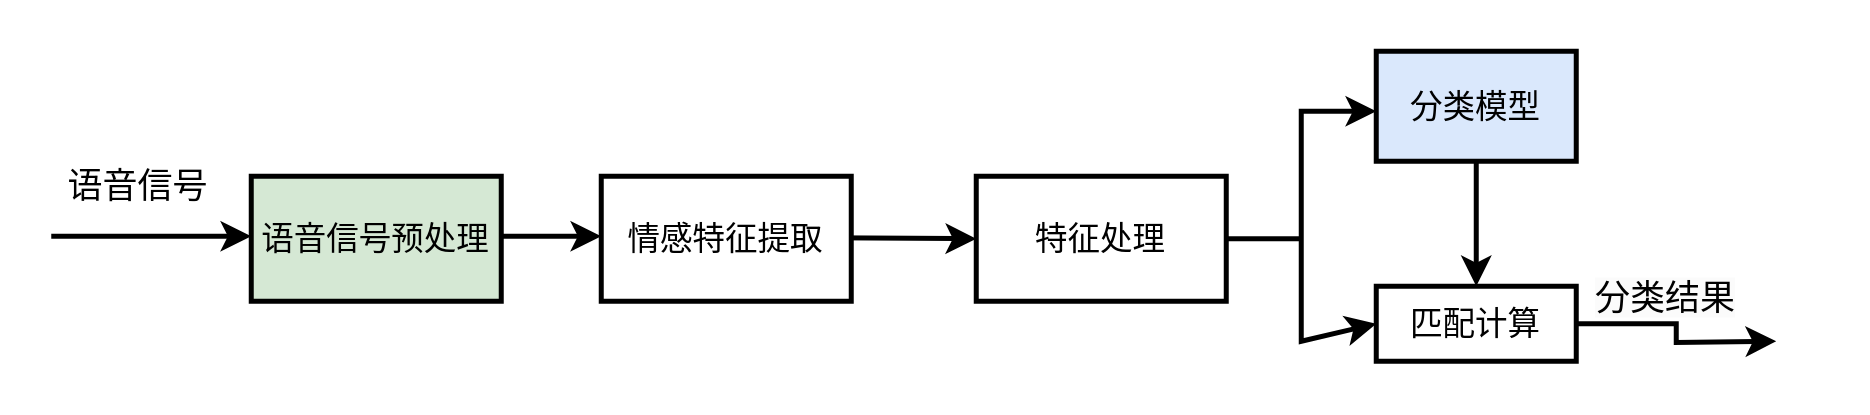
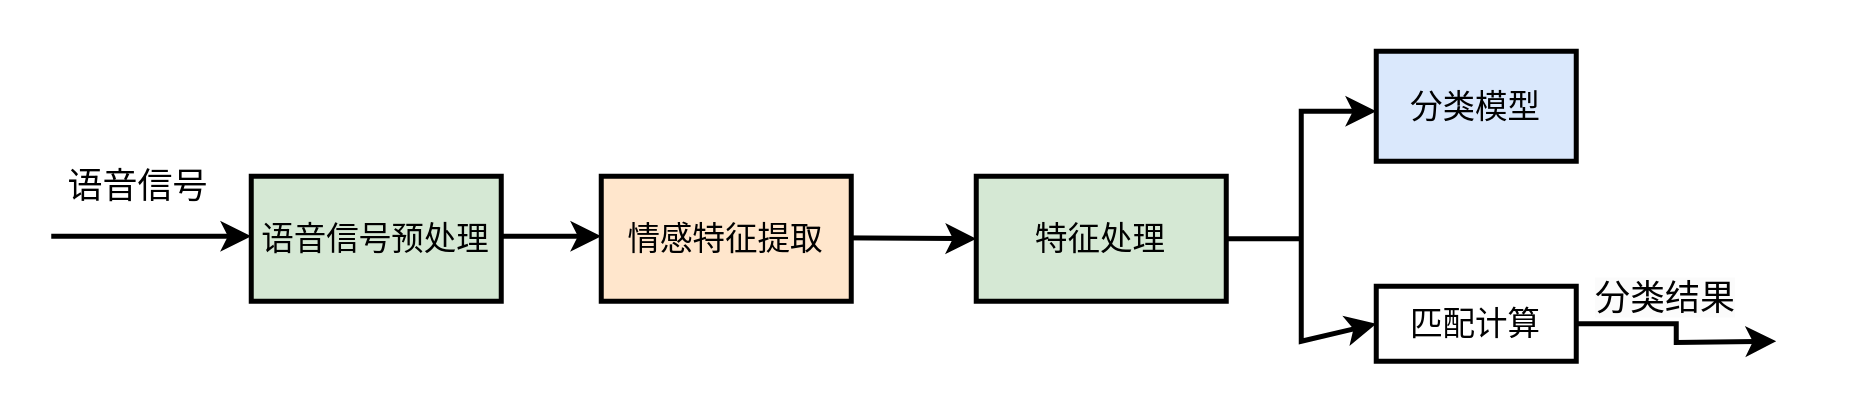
(1476, 213) -> none
(726, 239) -> (726, 239)
(1101, 239) -> (1101, 239)
